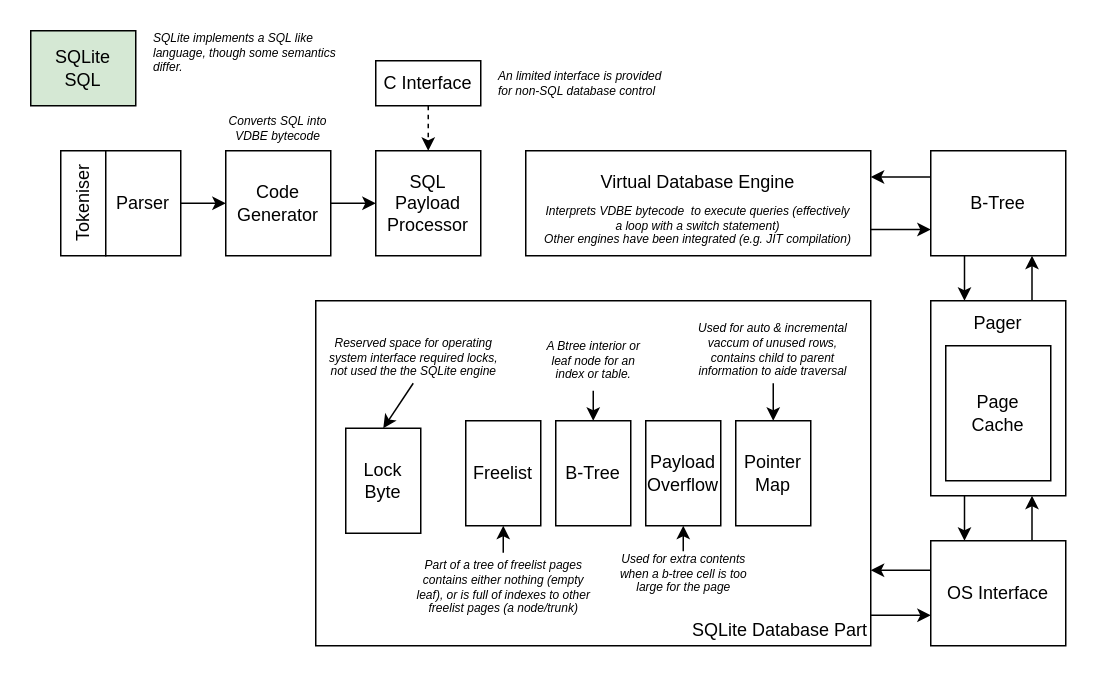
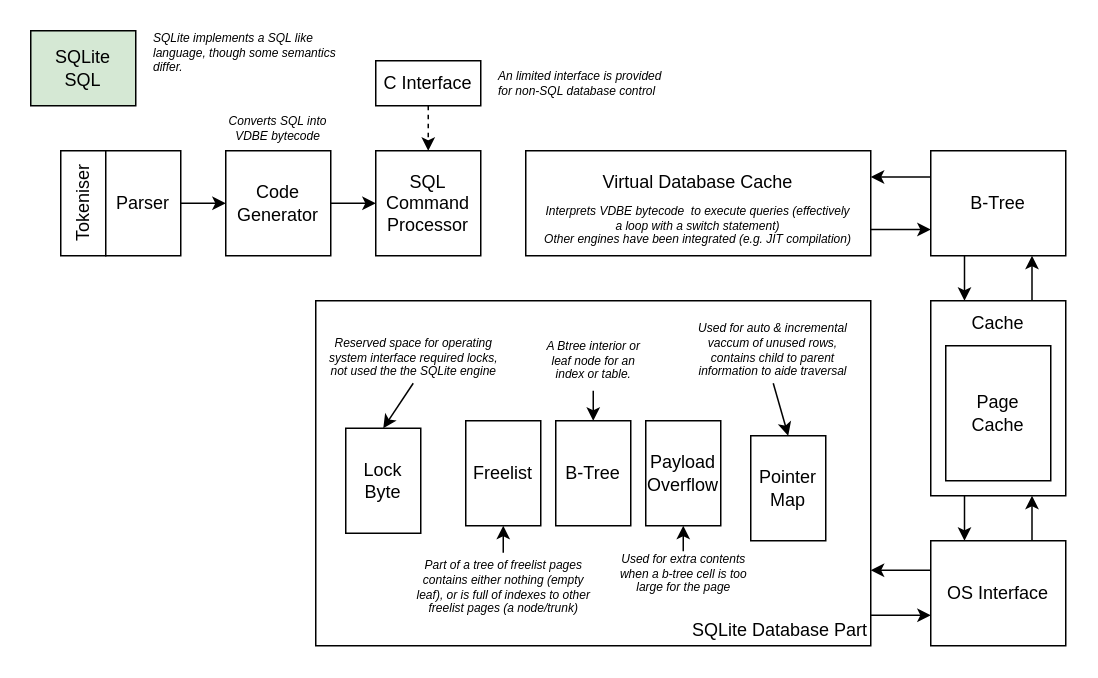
(428, 203) -> (428, 203)
(698, 203) -> (698, 203)
(998, 323) -> (998, 323)
(773, 473) -> (788, 488)
